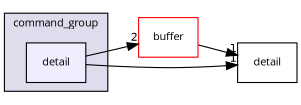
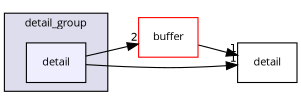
(56, 24) -> (56, 24)
